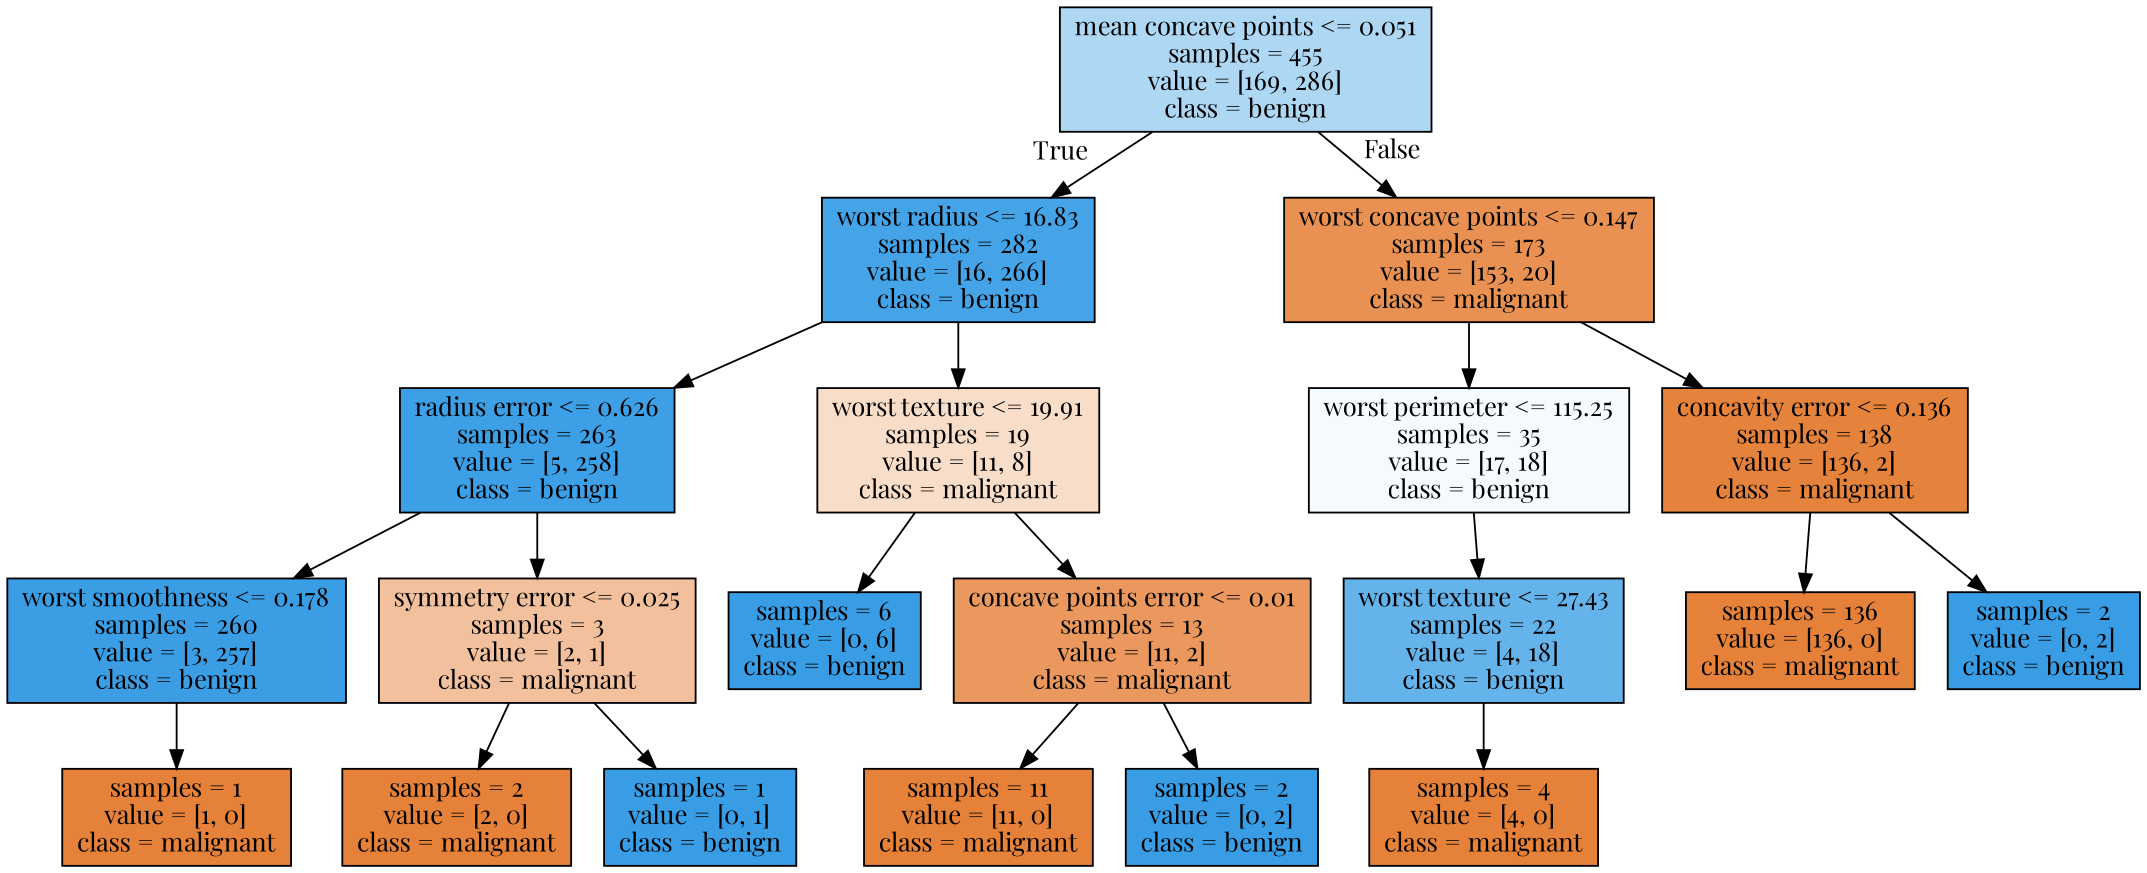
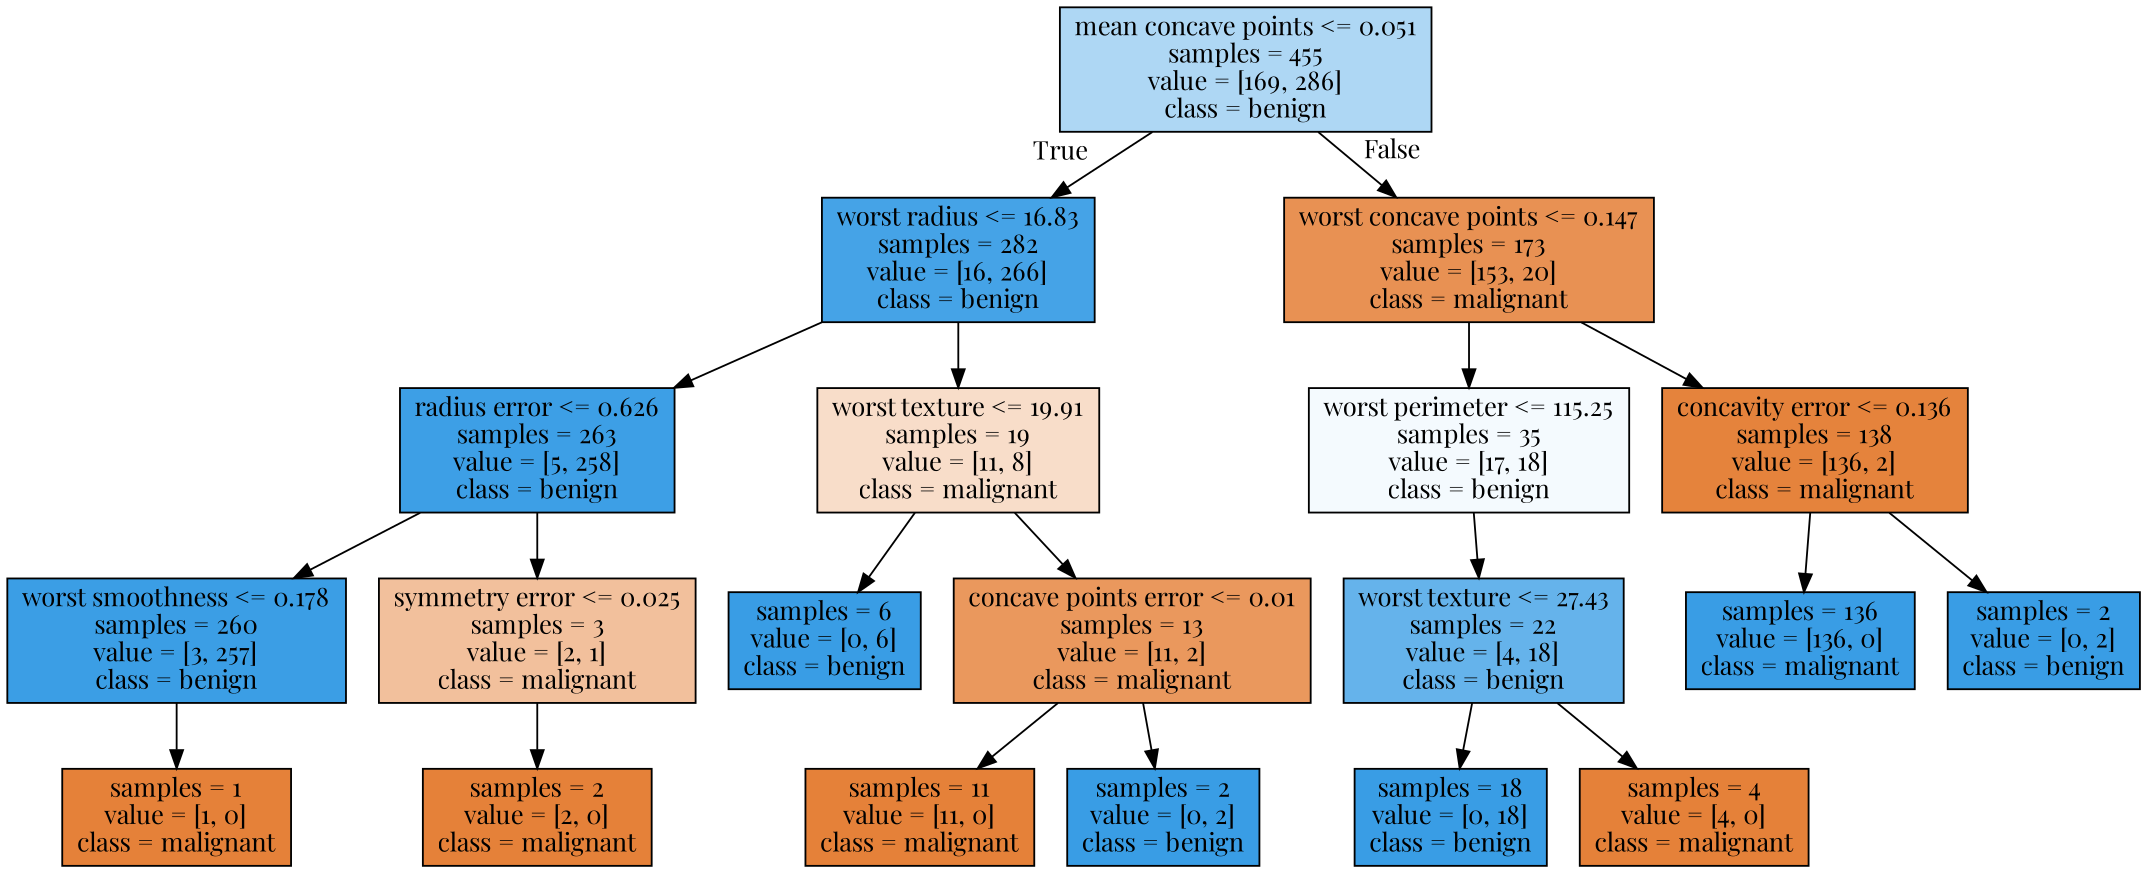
(1800, 641) -> (1800, 641)
(700, 817) -> none
none -> (1451, 817)
